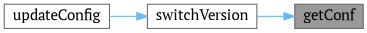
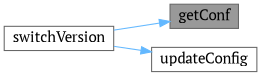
(123, 16) -> (128, 48)
